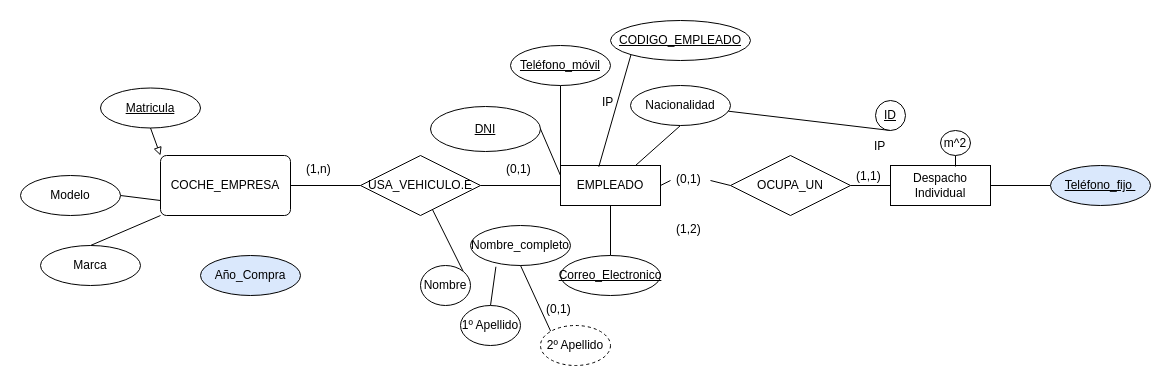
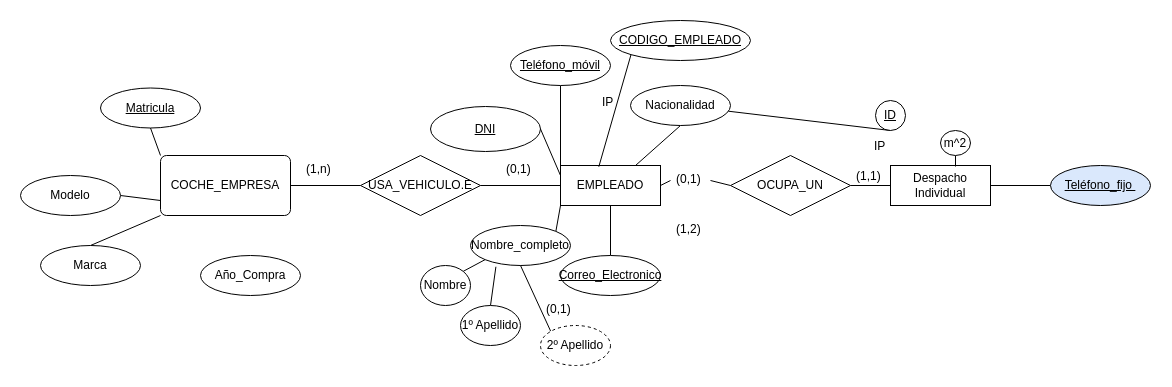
(157, 146) -> (158, 149)
none -> (558, 218)
(448, 241) -> (474, 266)
(251, 276) -> (251, 276)
